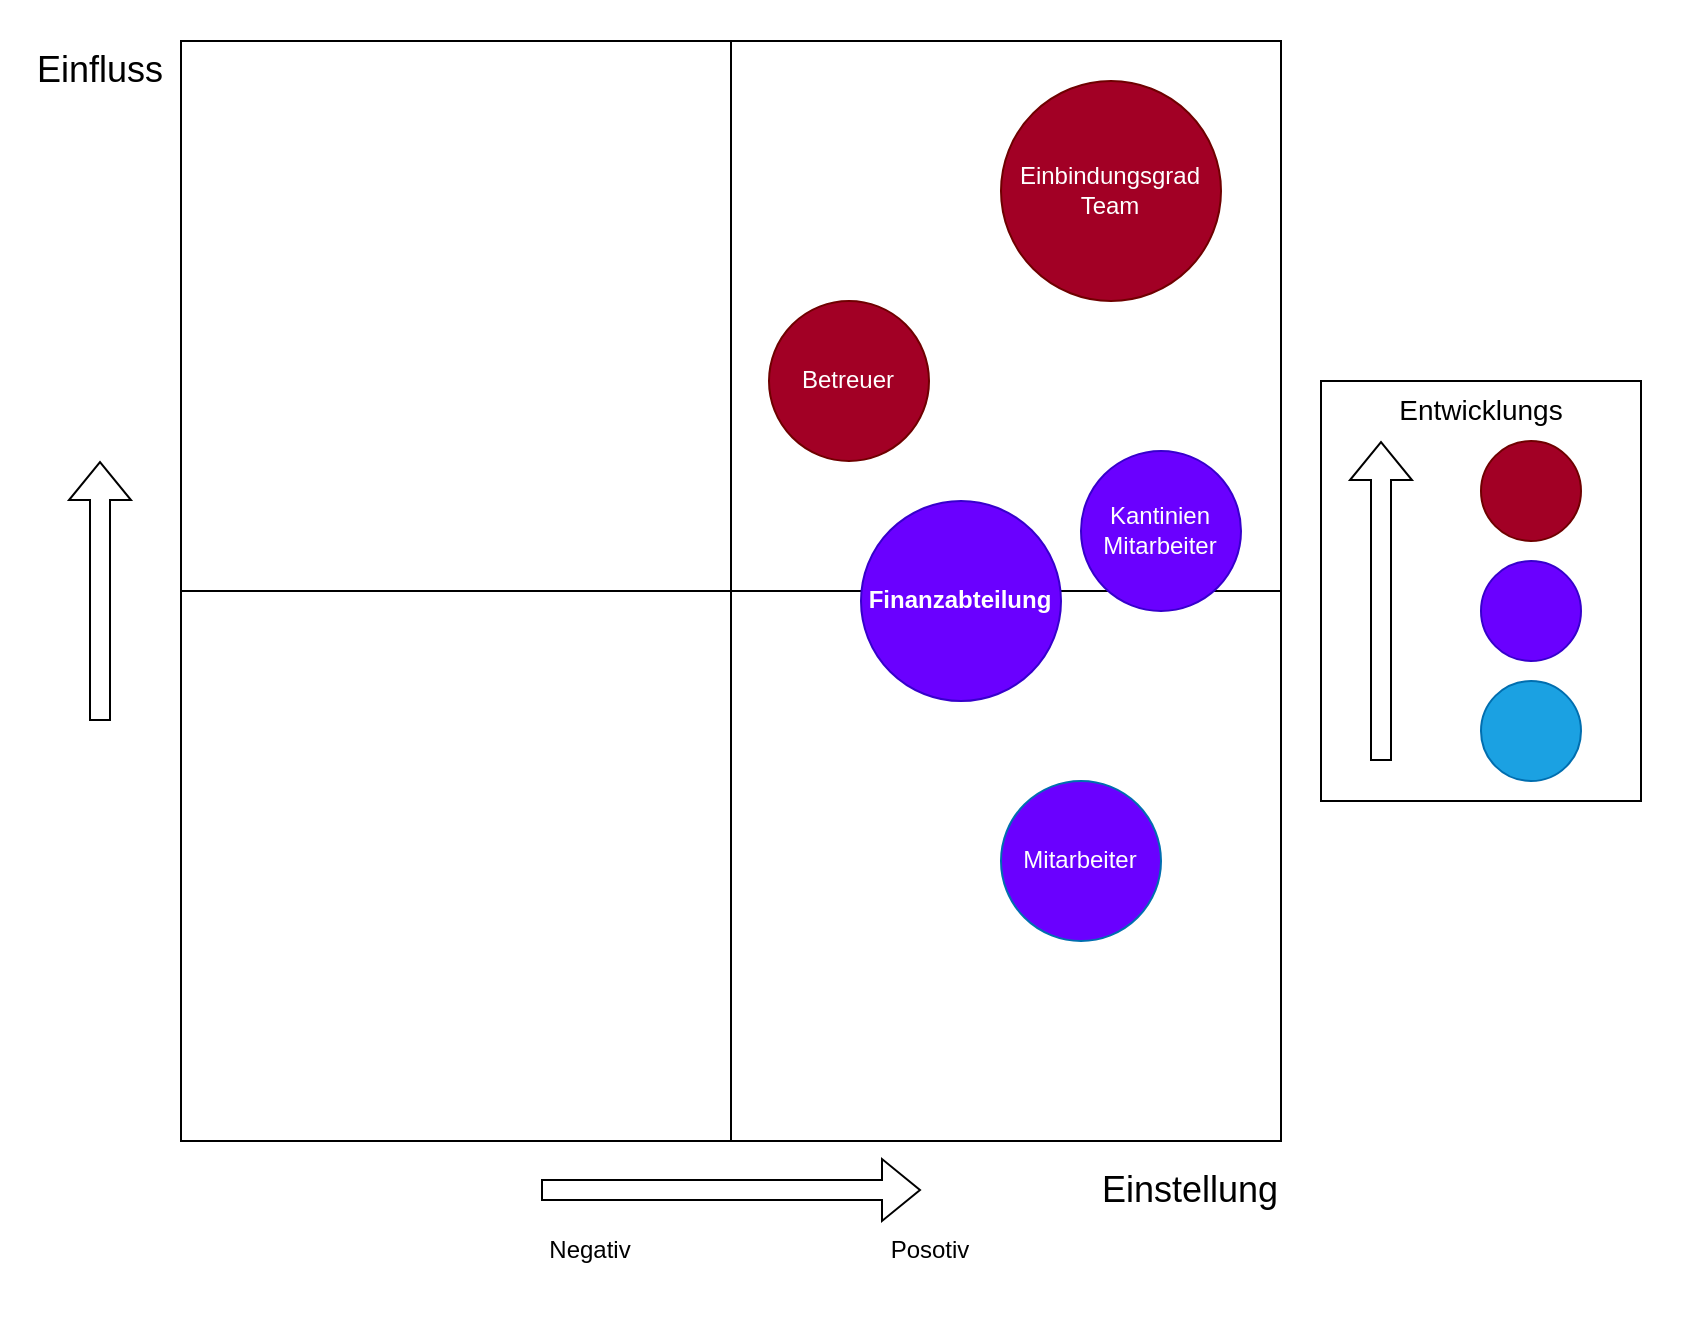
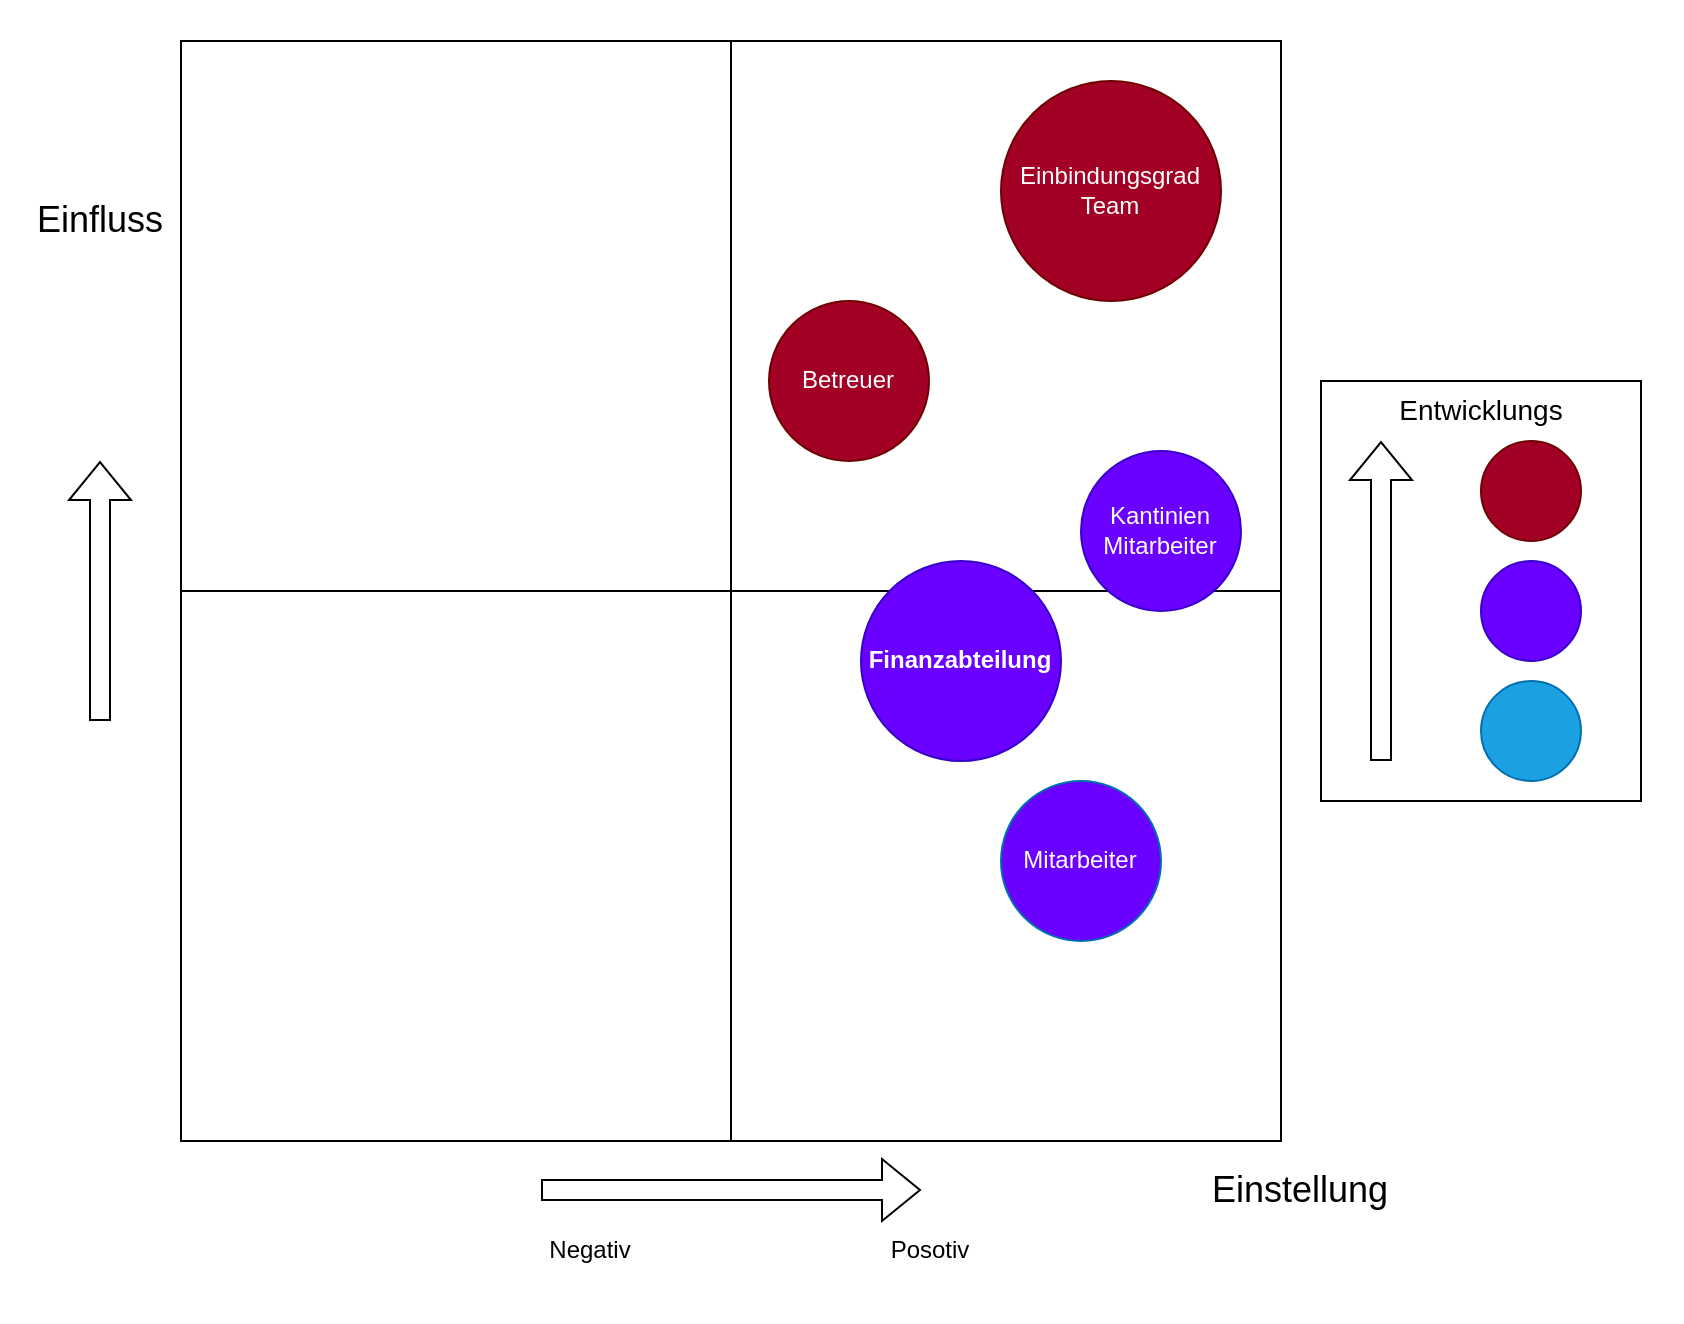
(101, 71) -> (101, 221)
(961, 601) -> (961, 661)
(1191, 1191) -> (1301, 1191)
